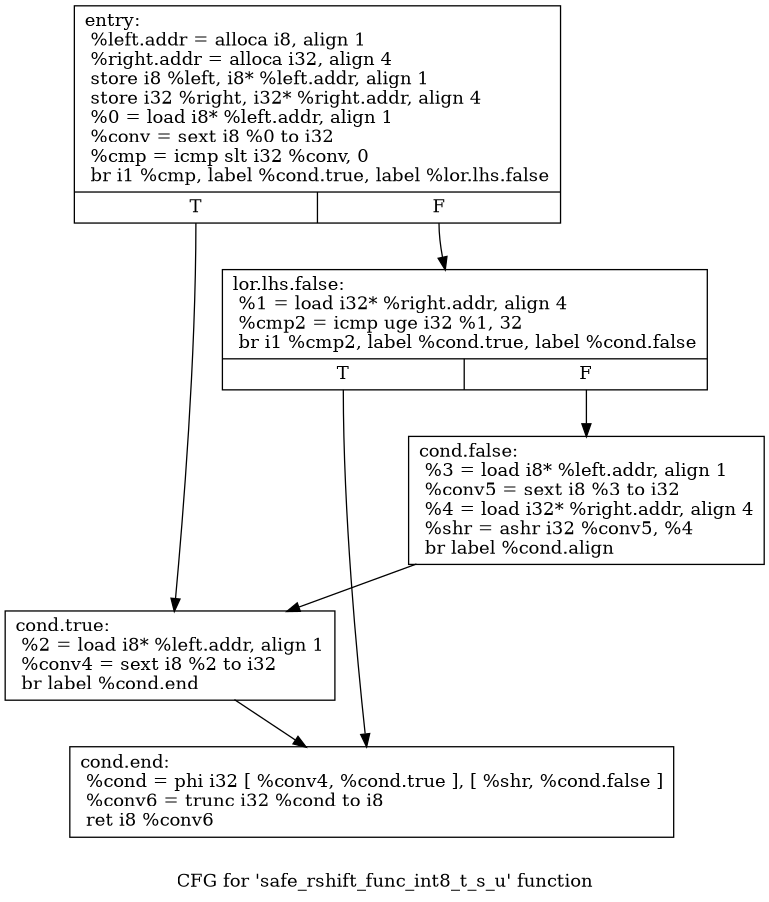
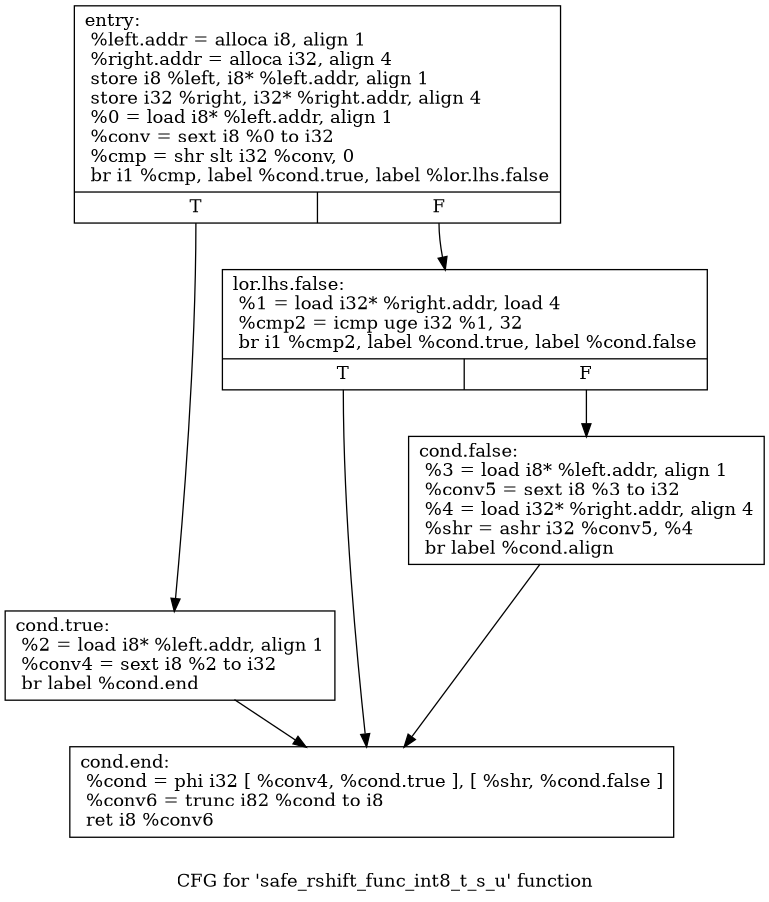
(227, 156) -> (220, 156)
(400, 304) -> (397, 304)
(361, 584) -> (476, 650)
(232, 801) -> (232, 801)
